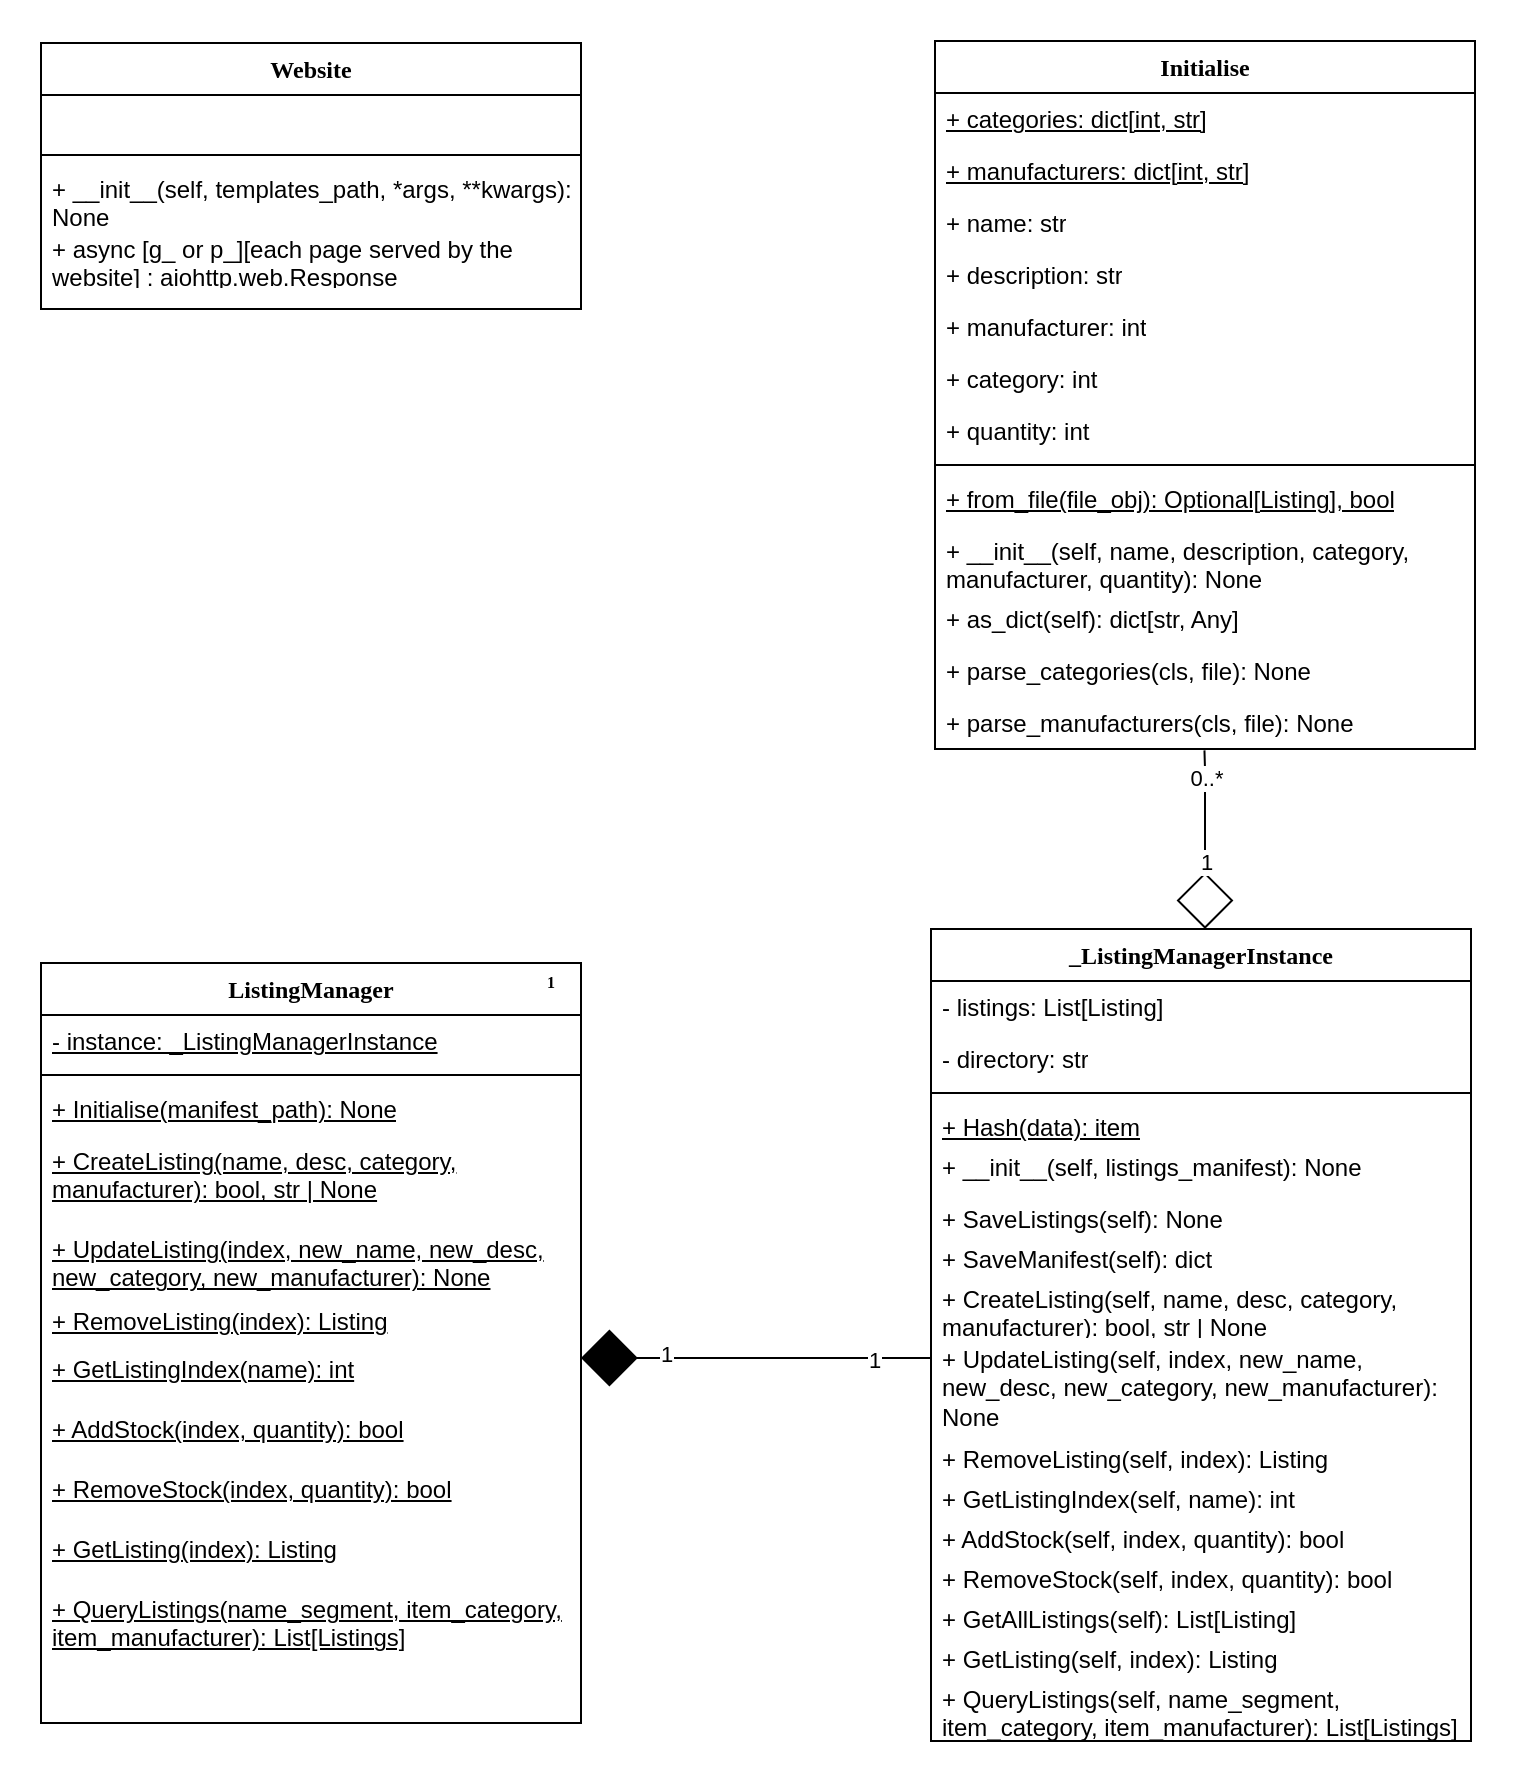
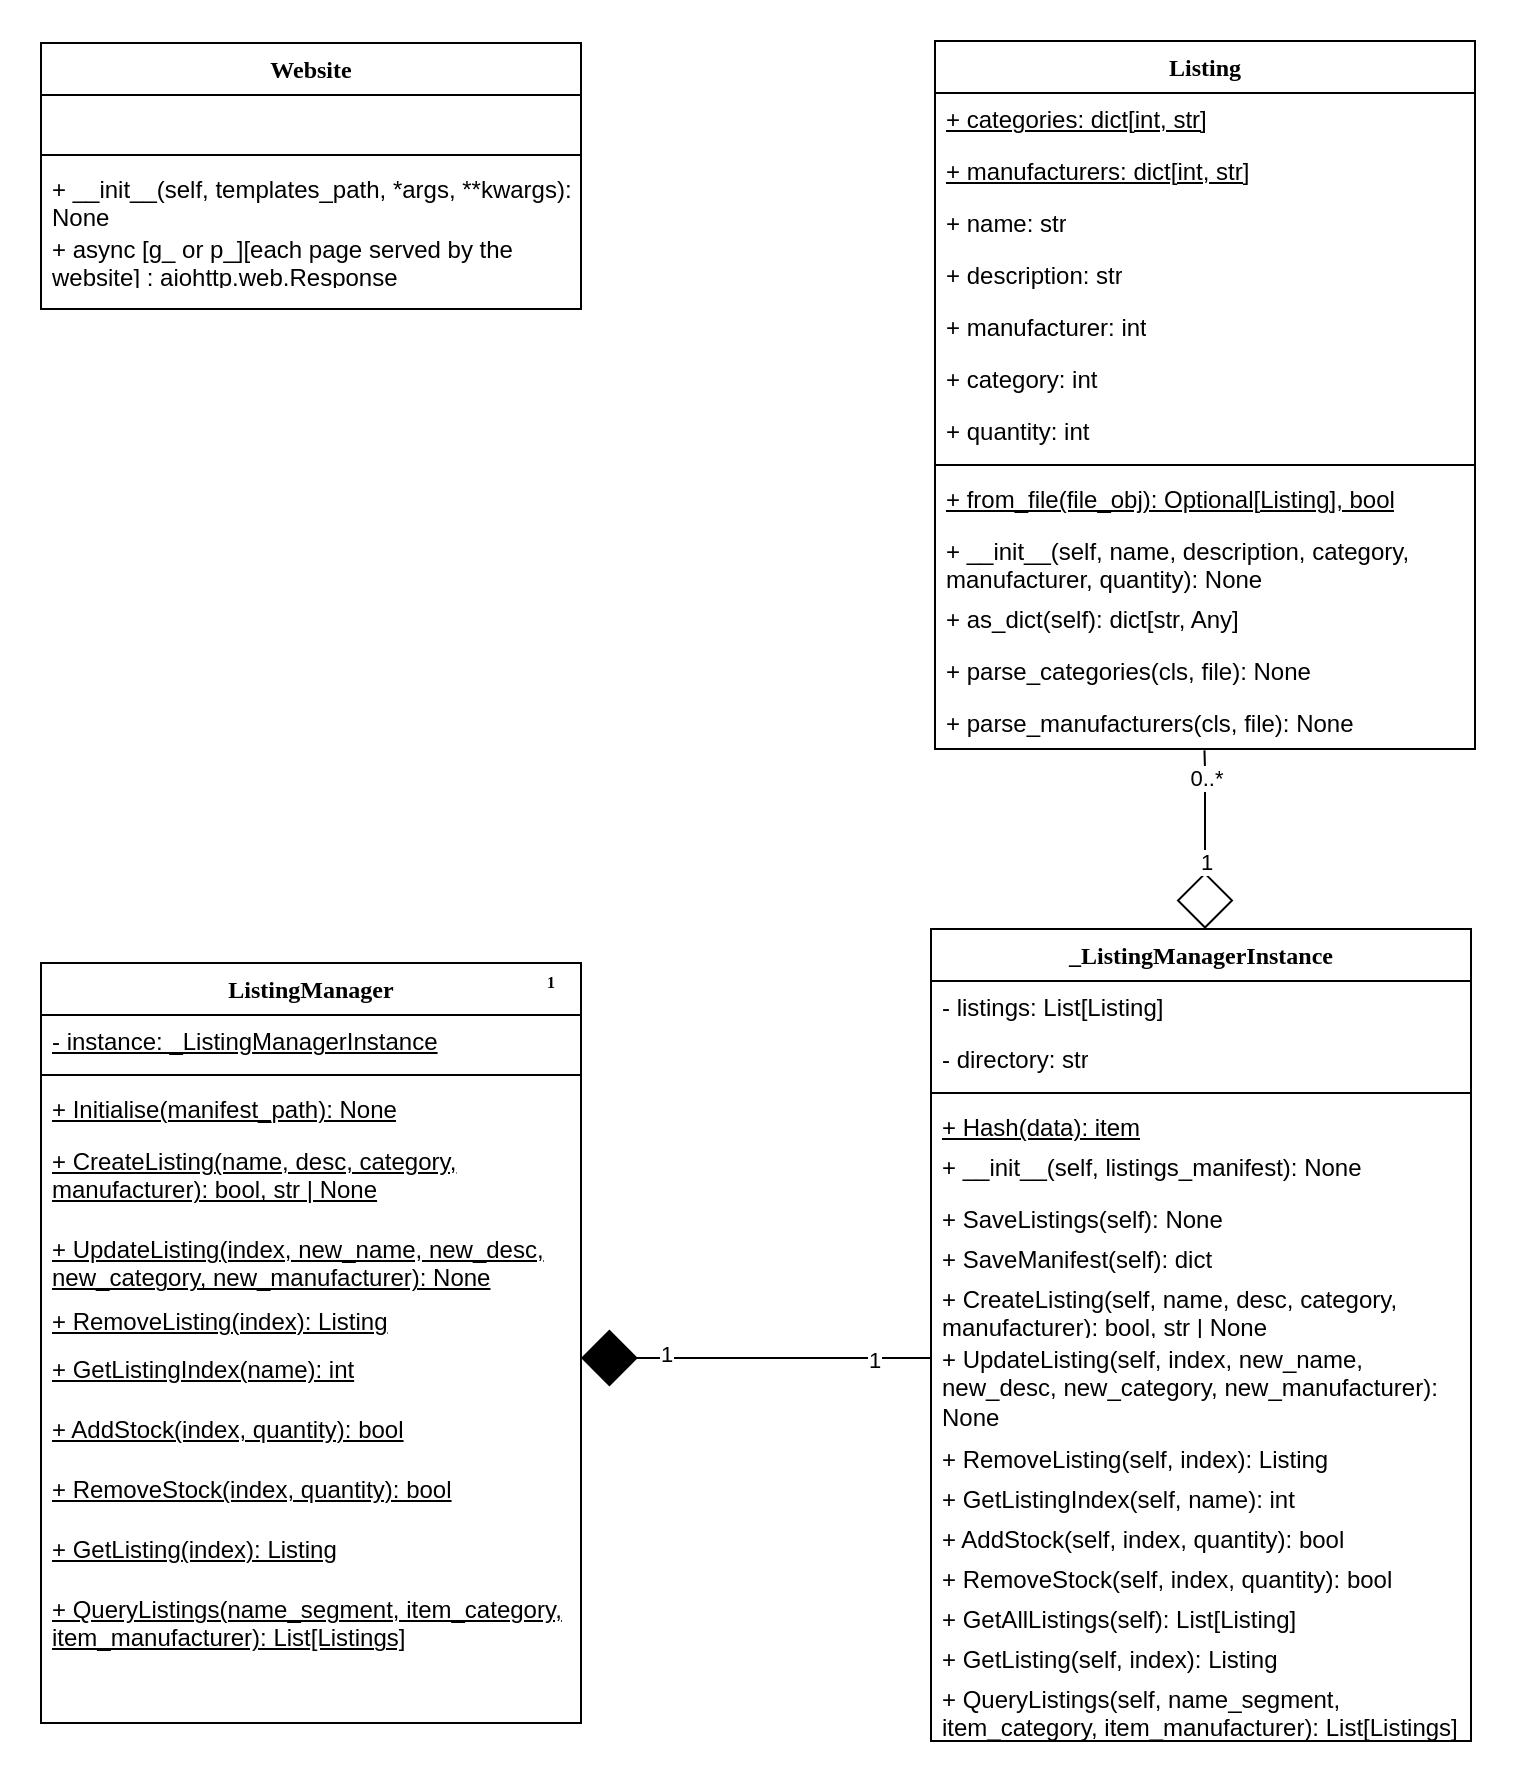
(1206, 69) -> (1206, 69)
